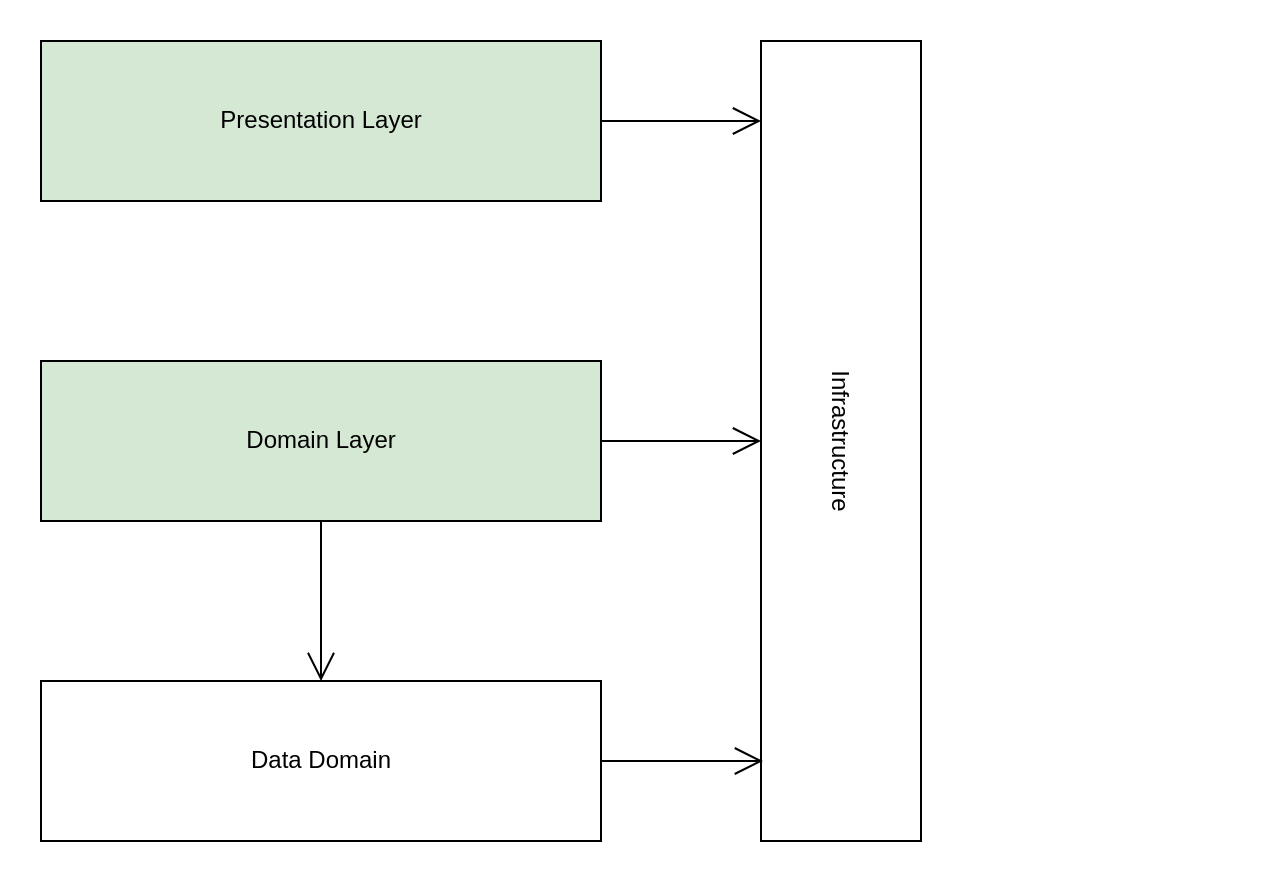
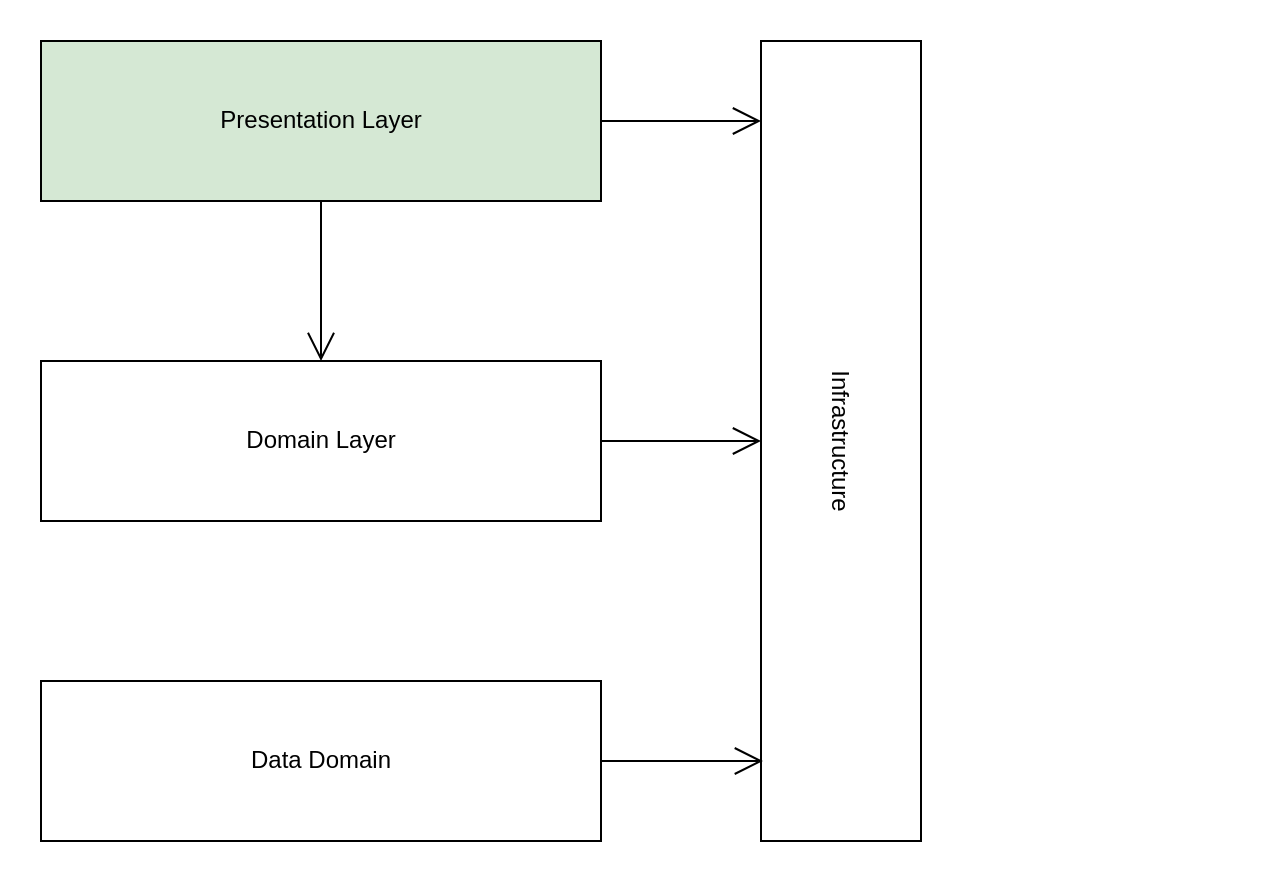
none -> (321, 278)
(321, 441) -> (321, 441)
(321, 598) -> none
